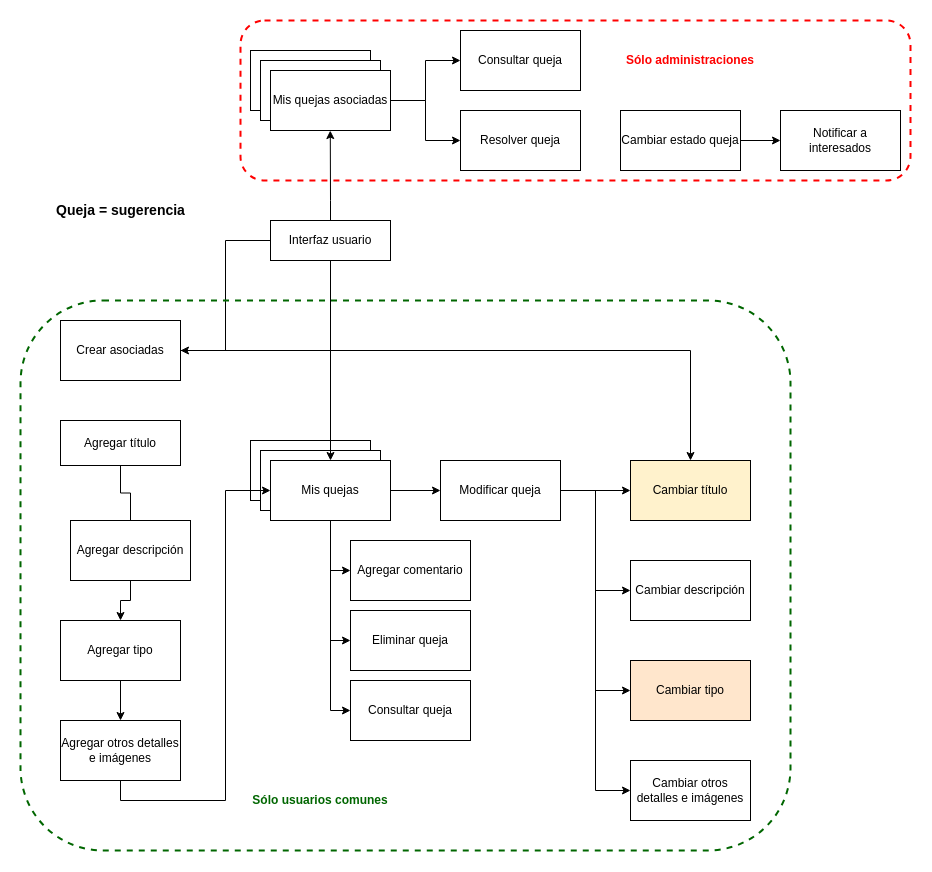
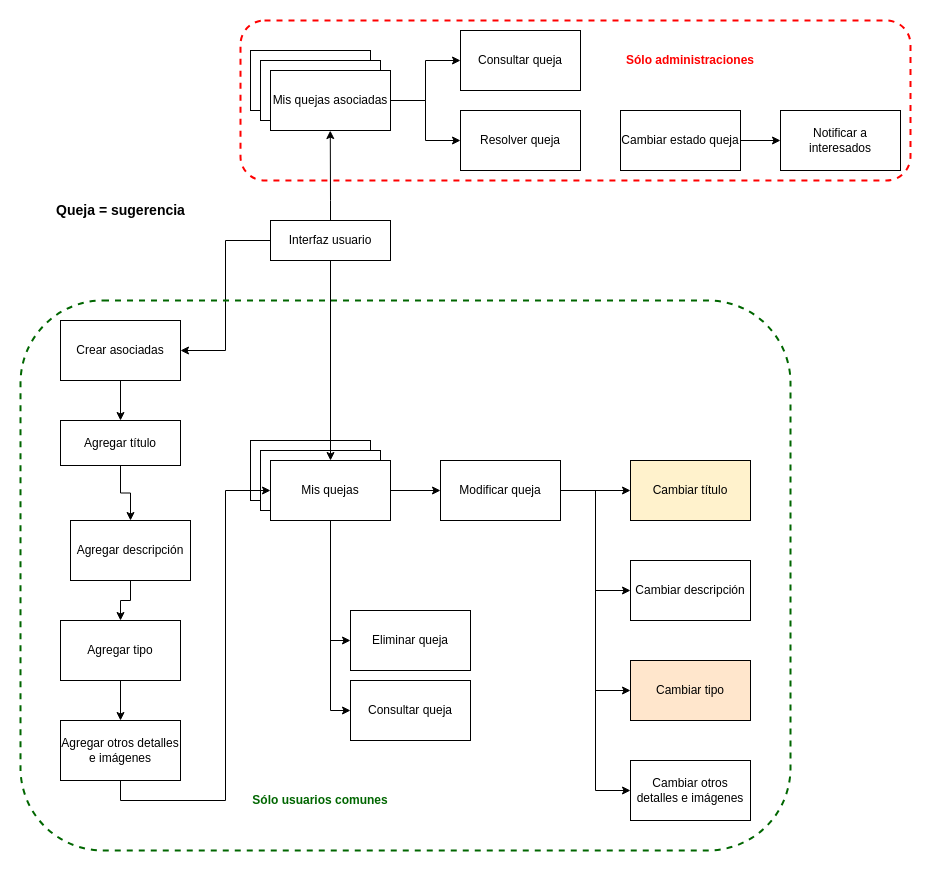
(511, 351) -> (121, 397)
(131, 515) -> (131, 512)
(338, 571) -> none
(411, 571) -> none
